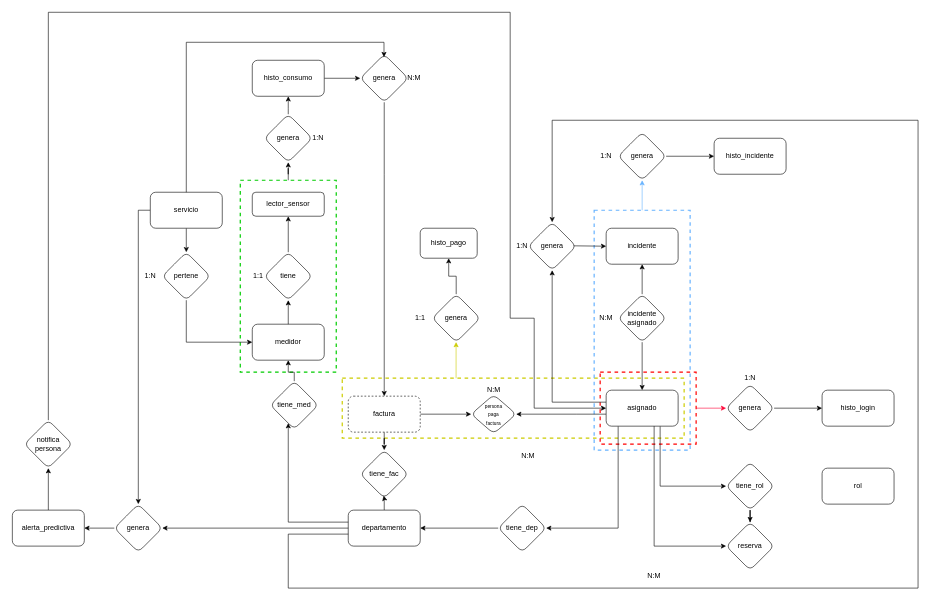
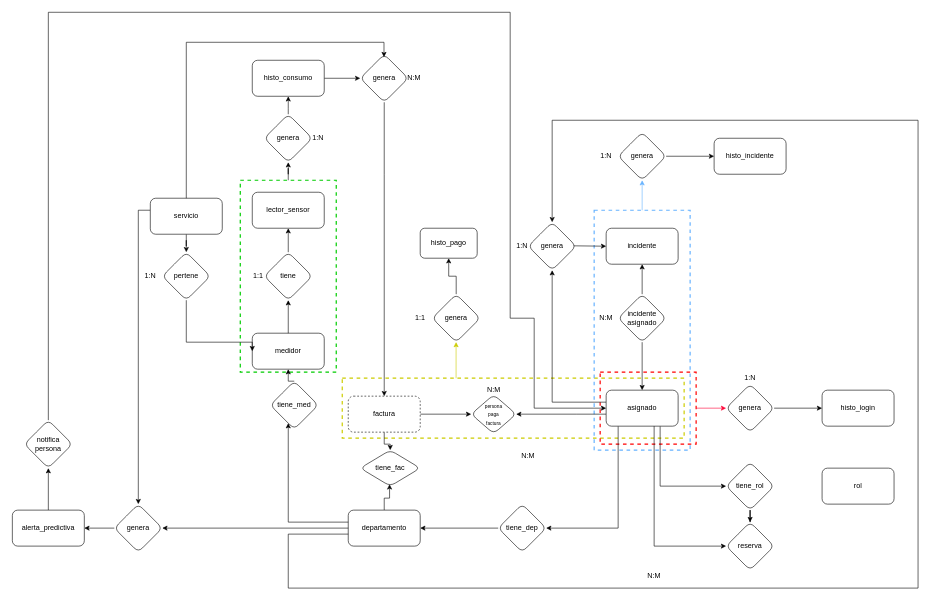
(288, 204) -> (288, 210)
(186, 210) -> (186, 216)
(288, 342) -> (288, 351)
(384, 474) -> (390, 468)
